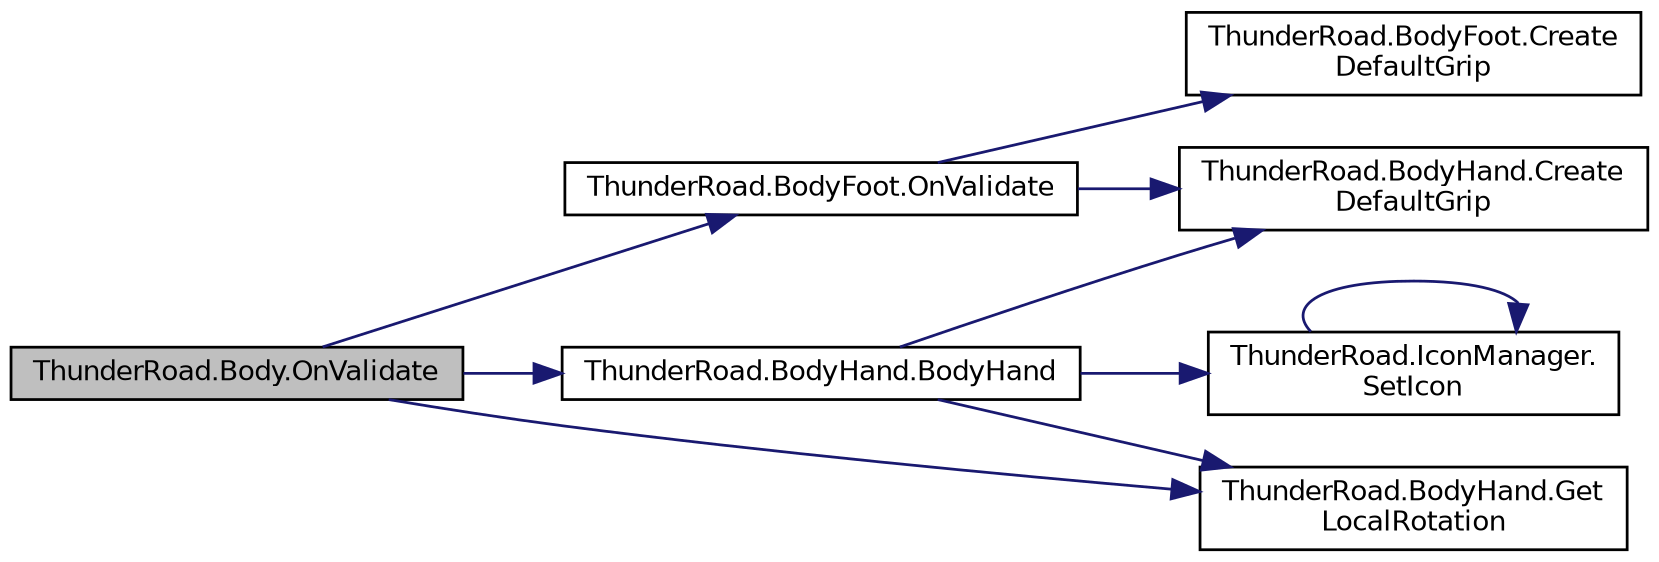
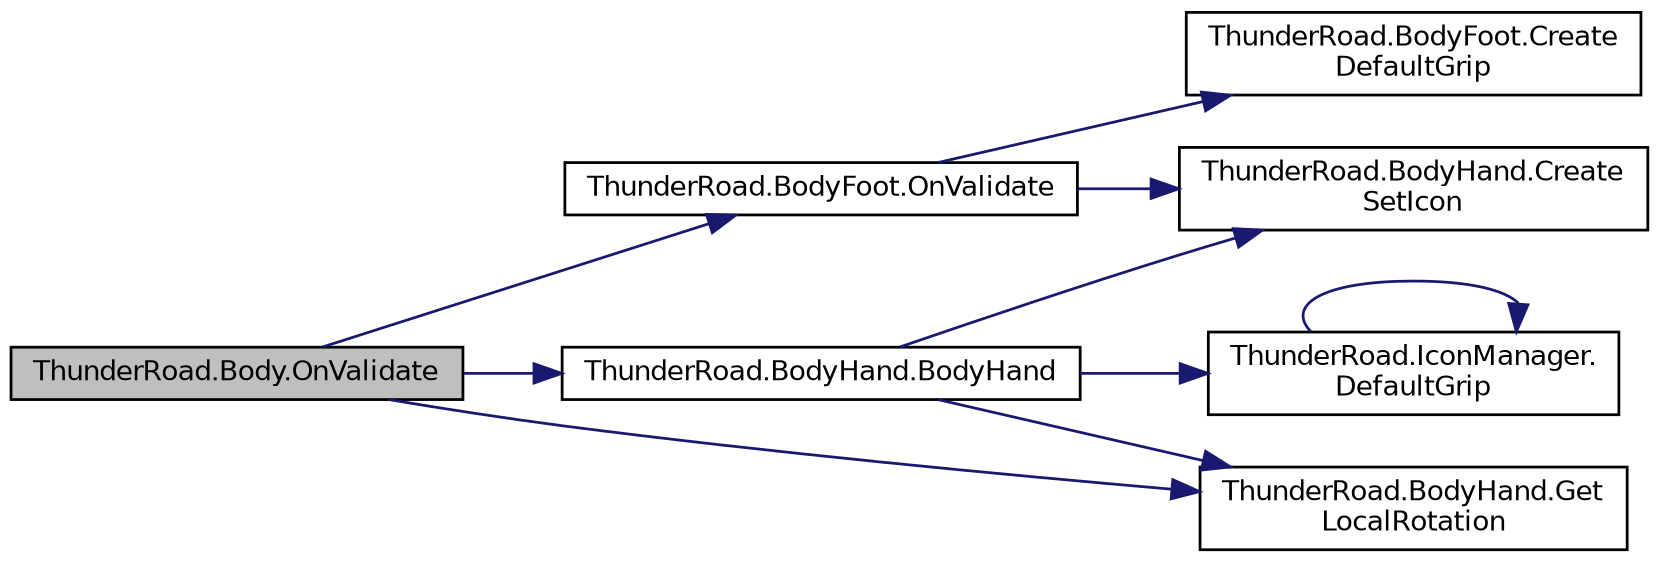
(1414, 189) -> (1414, 189)
(1414, 373) -> (1414, 373)
